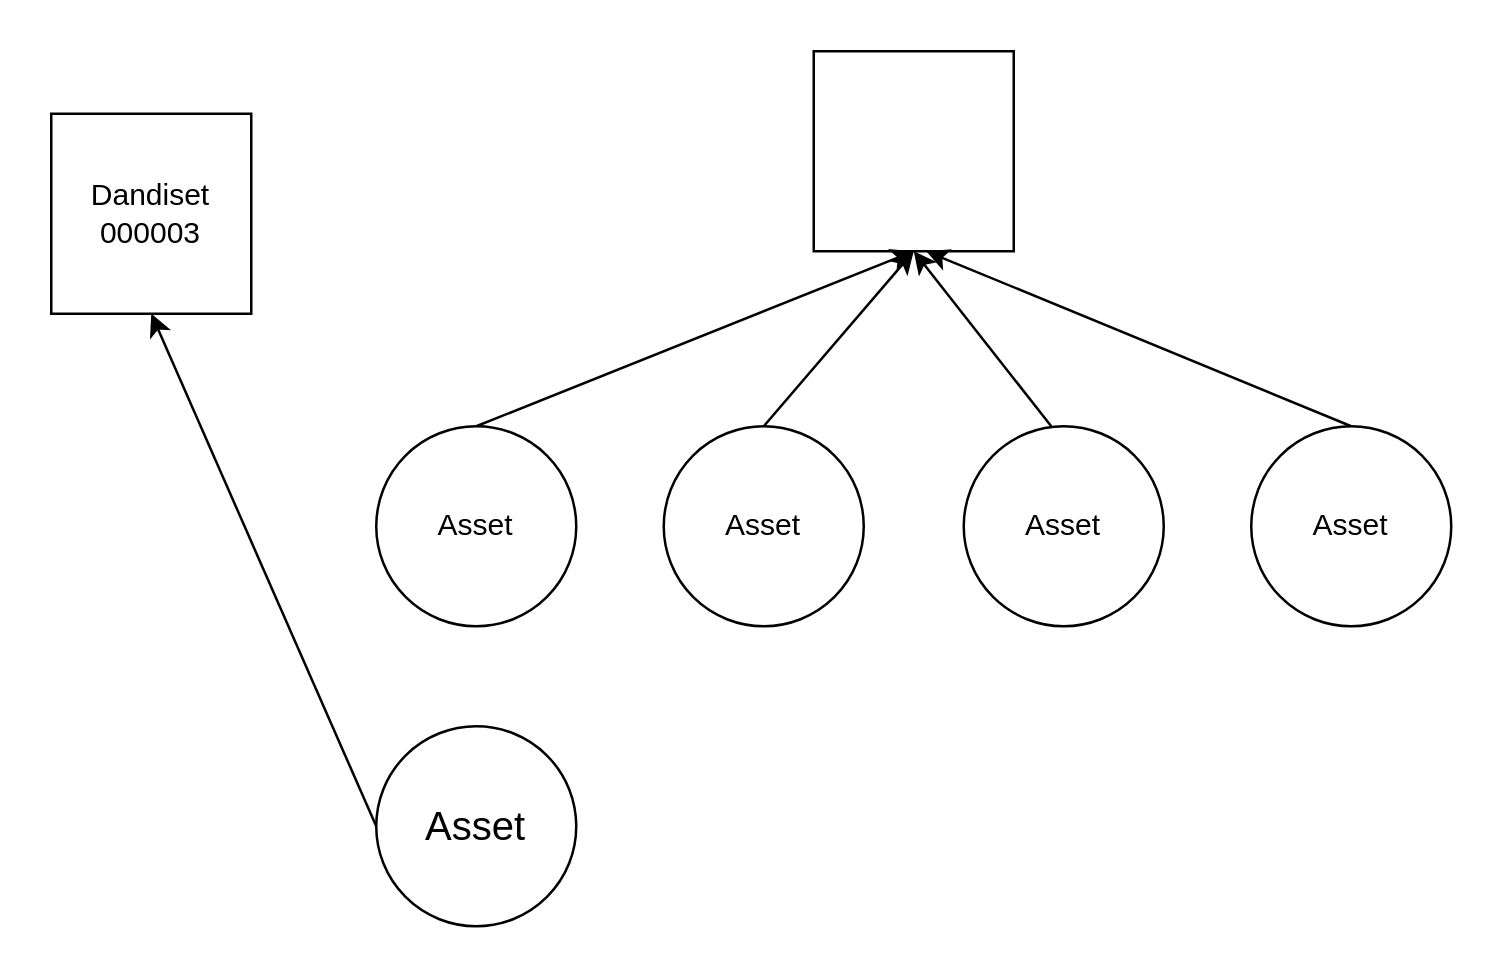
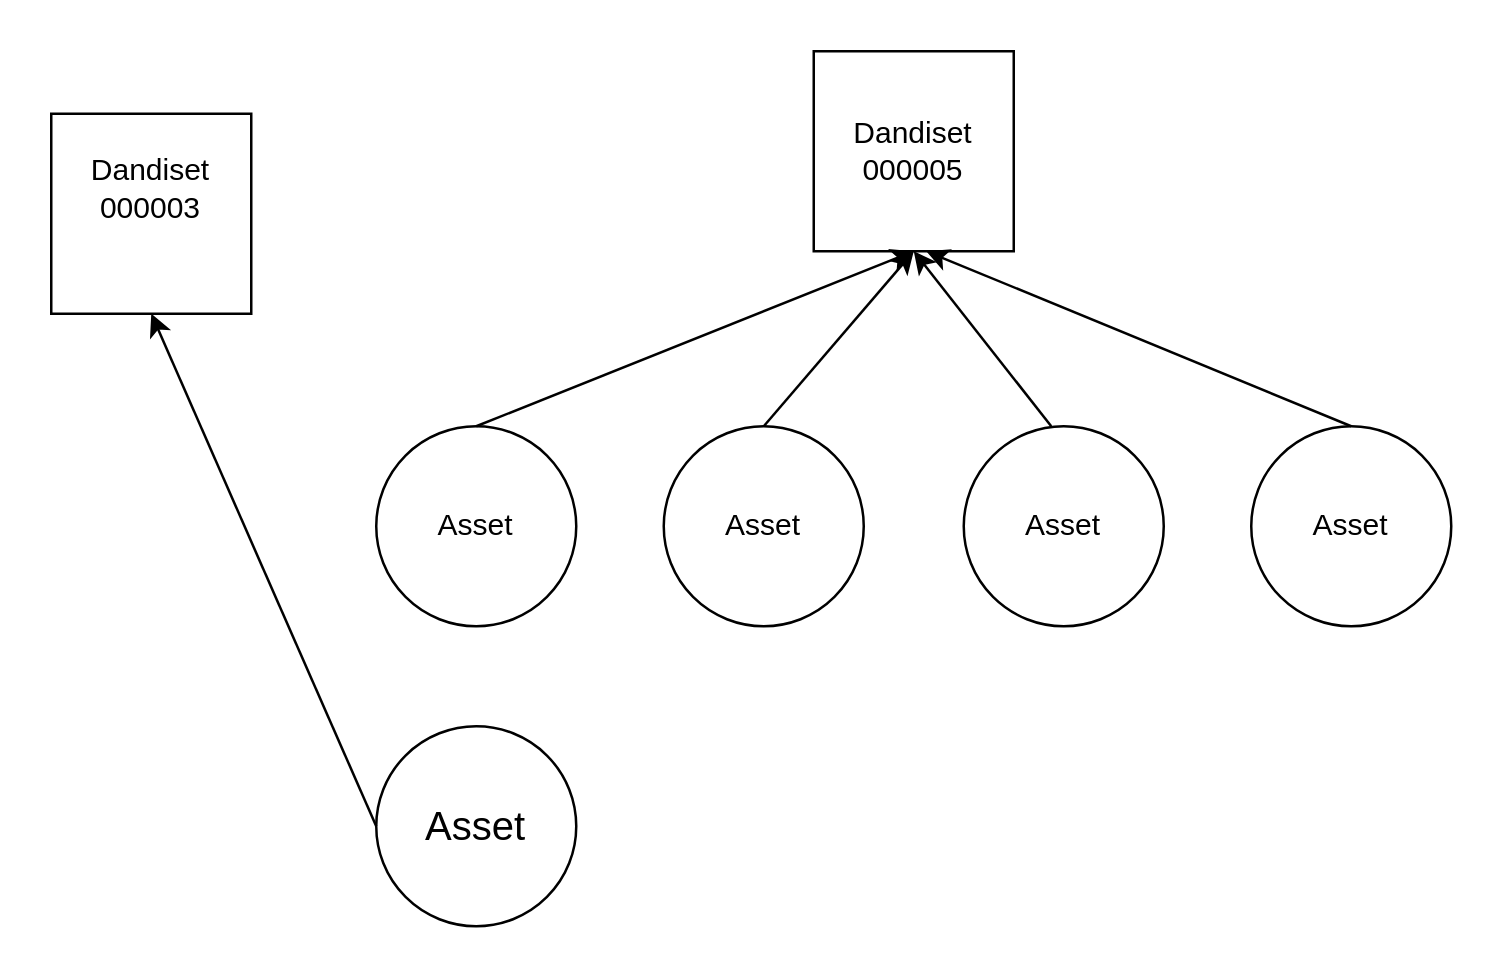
none -> (914, 151)
(151, 214) -> (151, 189)
